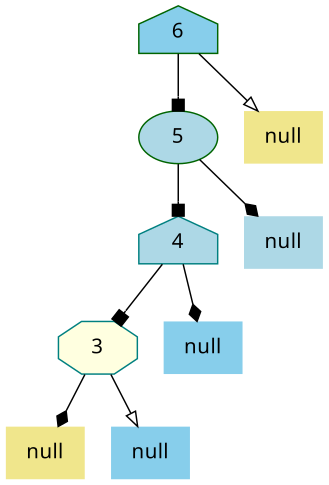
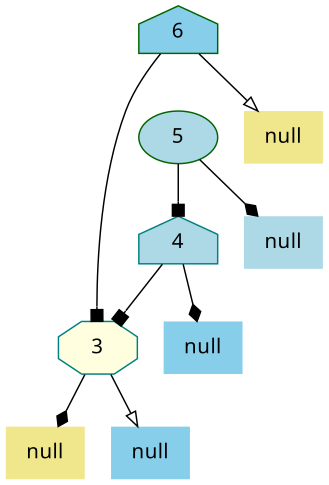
(178, 75) -> (109, 174)
